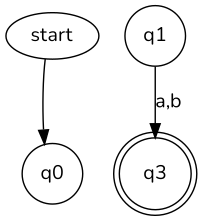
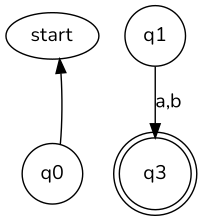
(43, 94) -> (62, 109)
